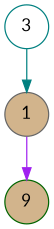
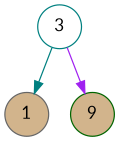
(27, 152) -> (74, 65)
